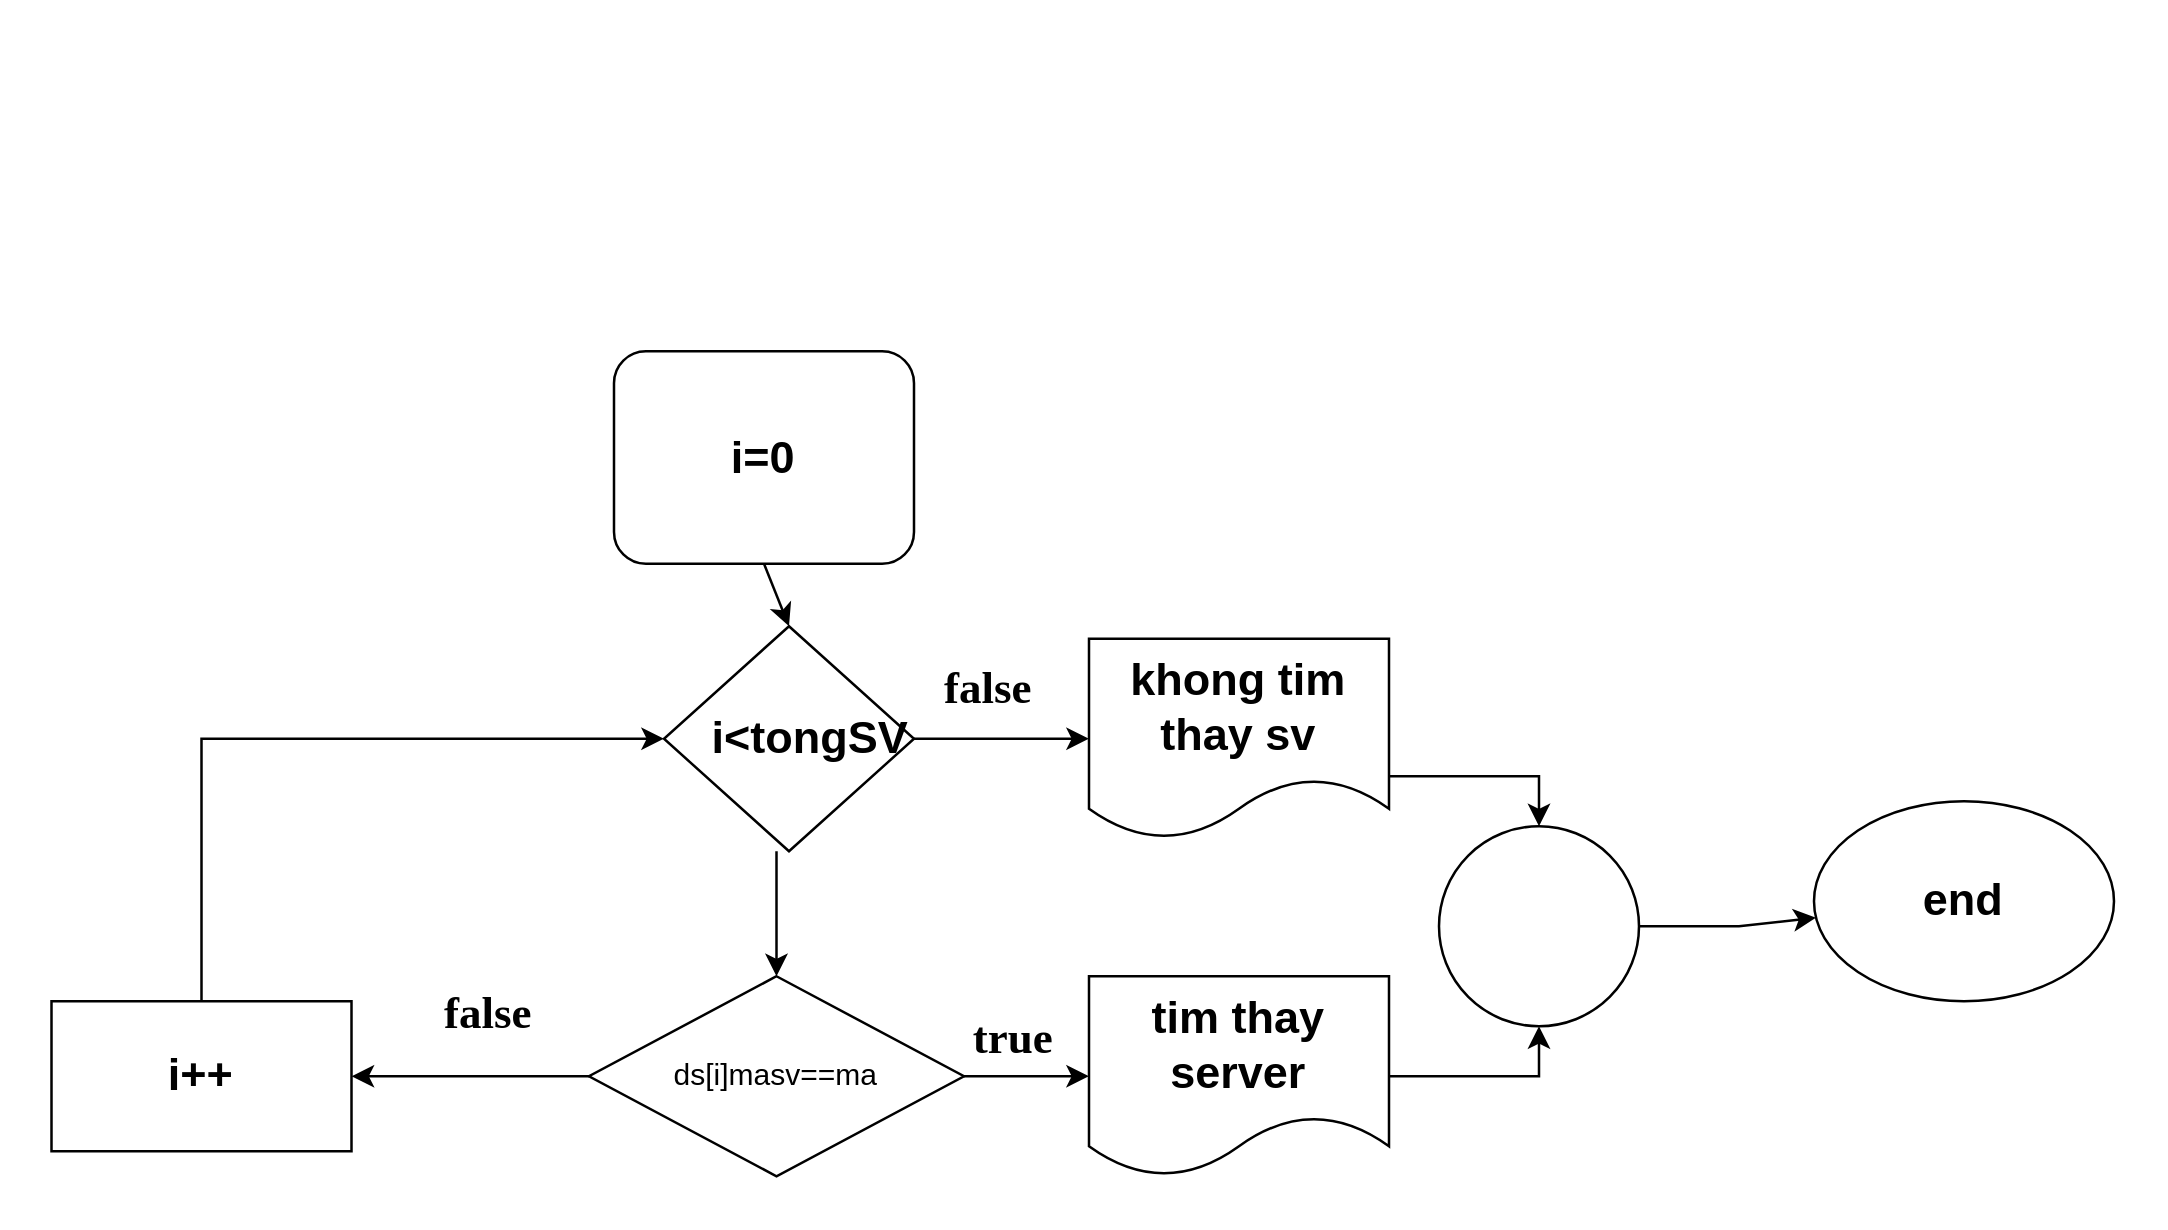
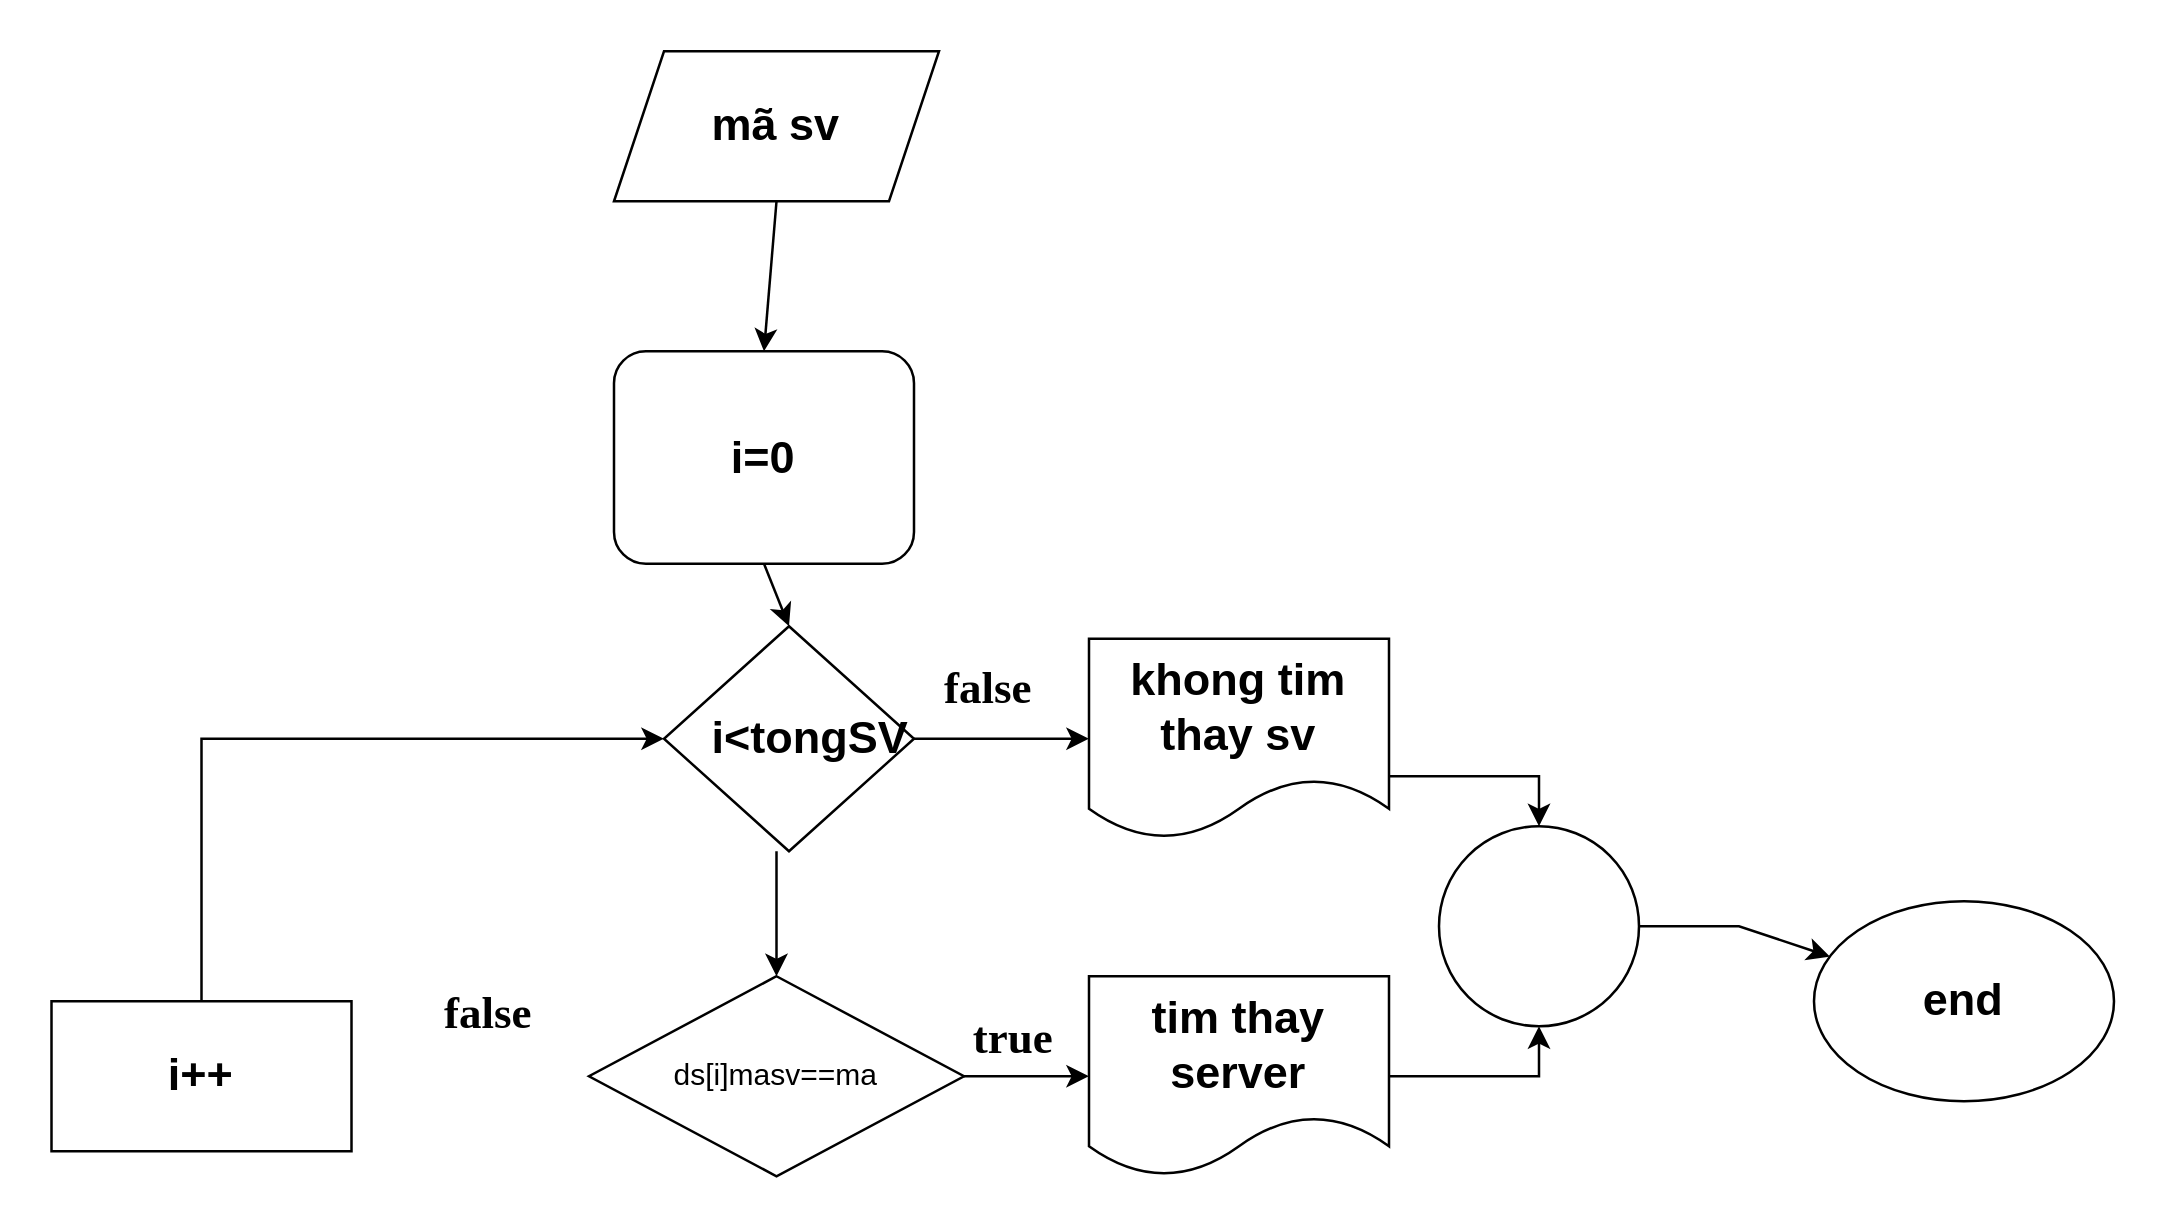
none -> (776, 126)
none -> (771, 268)
(1964, 901) -> (1964, 1001)
(478, 1076) -> none
